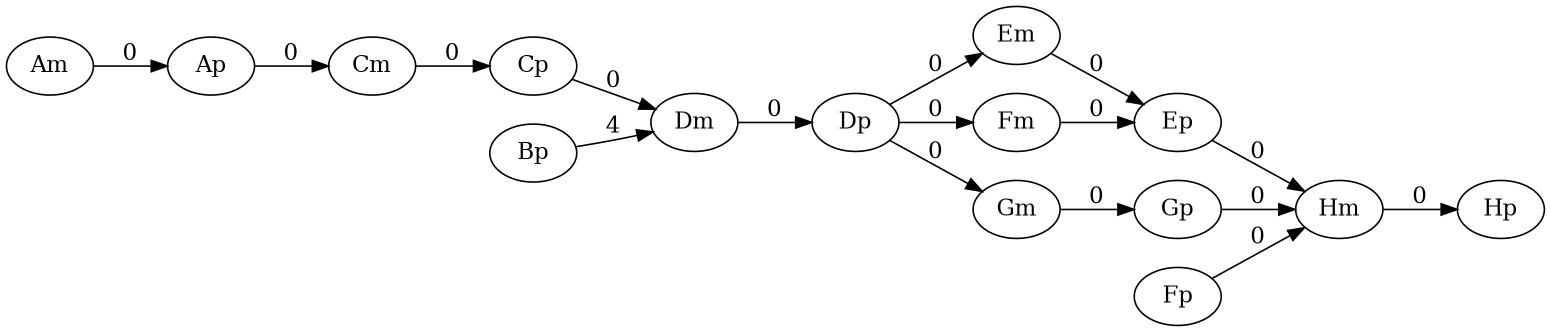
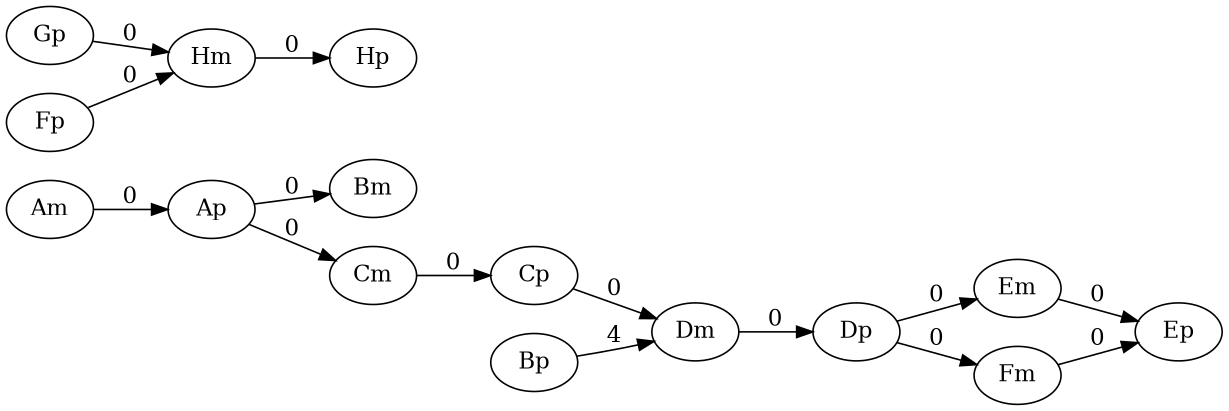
(1251, 162) -> none
none -> (373, 188)
(1017, 209) -> none
